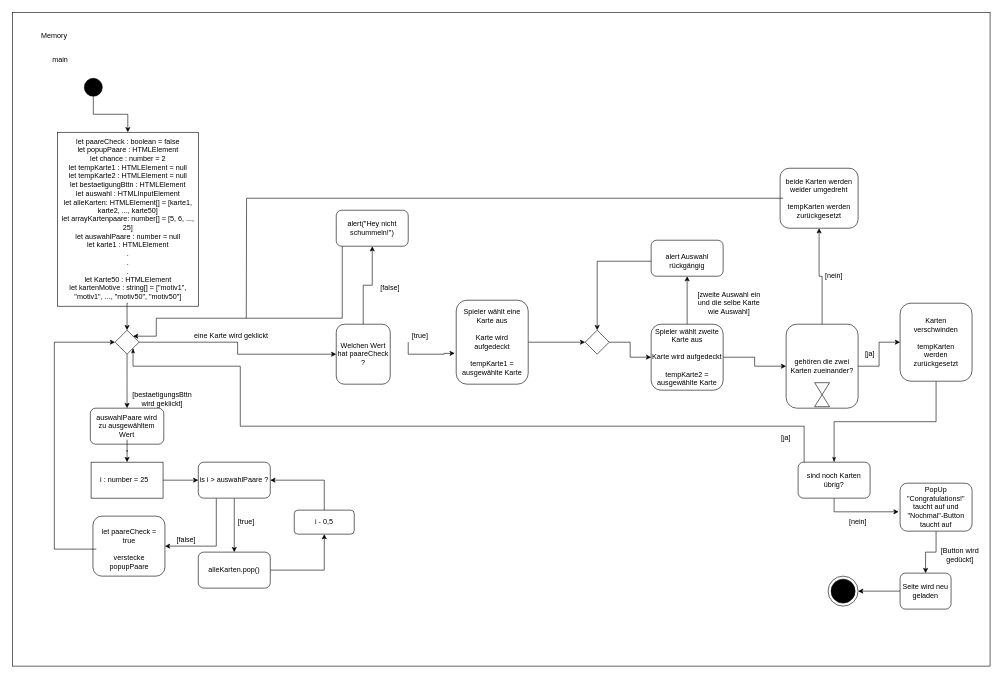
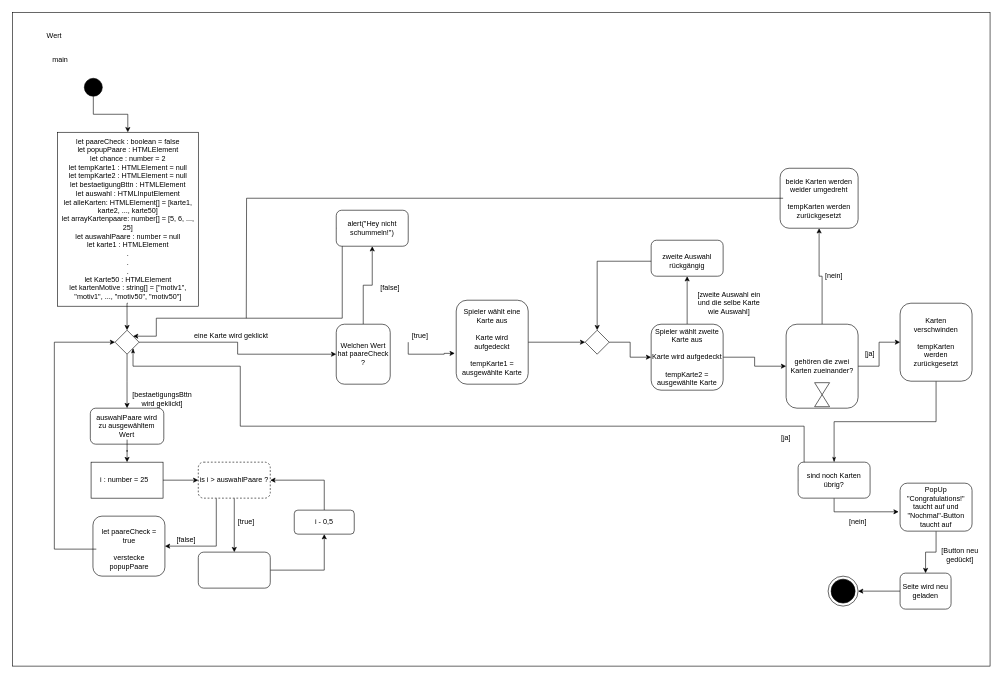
(54, 36) -> (54, 36)
(687, 261) -> (687, 261)
(234, 480) -> (234, 480)
(960, 555) -> (960, 555)
(234, 570) -> none
